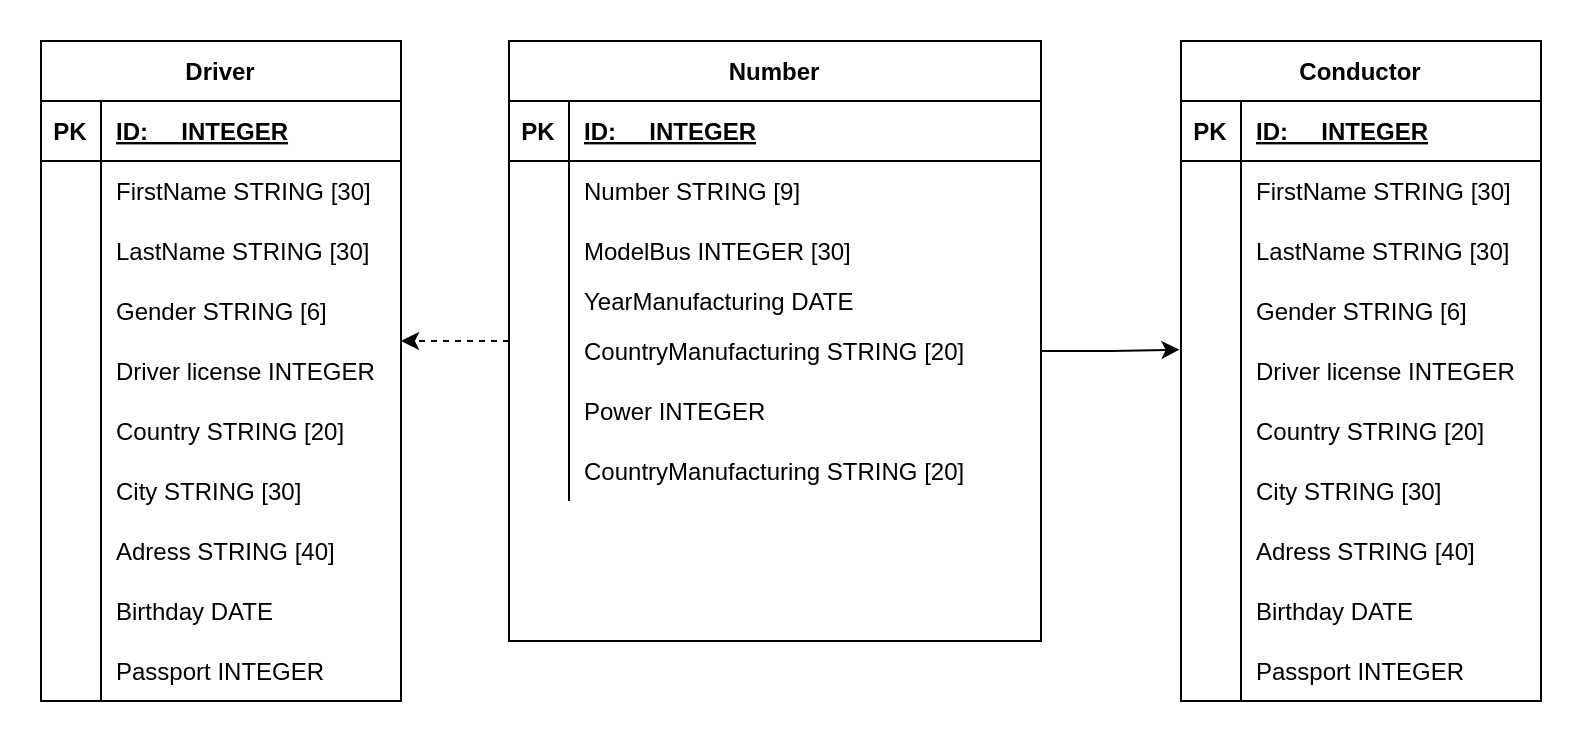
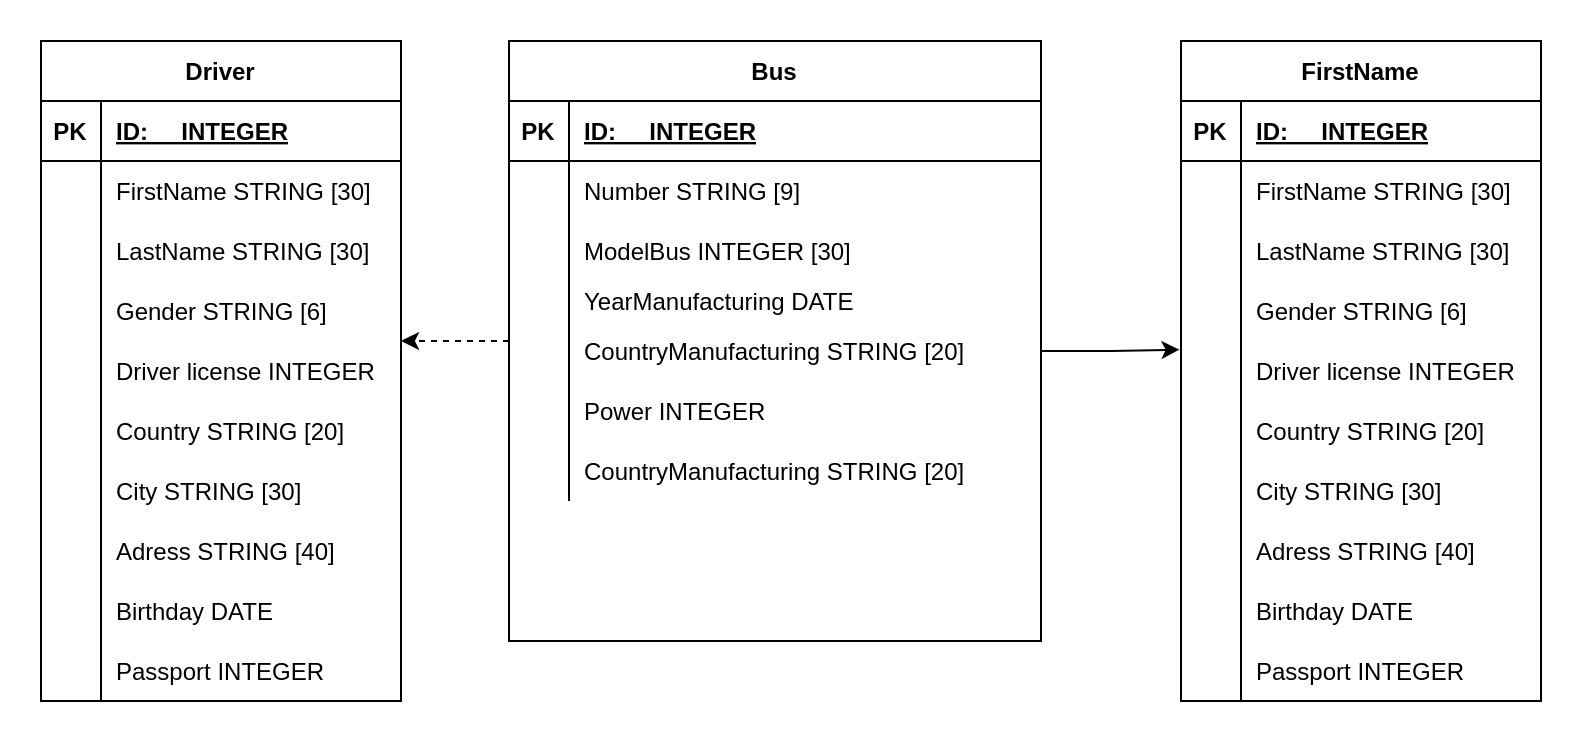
(774, 72) -> (774, 72)
(1360, 72) -> (1360, 72)
